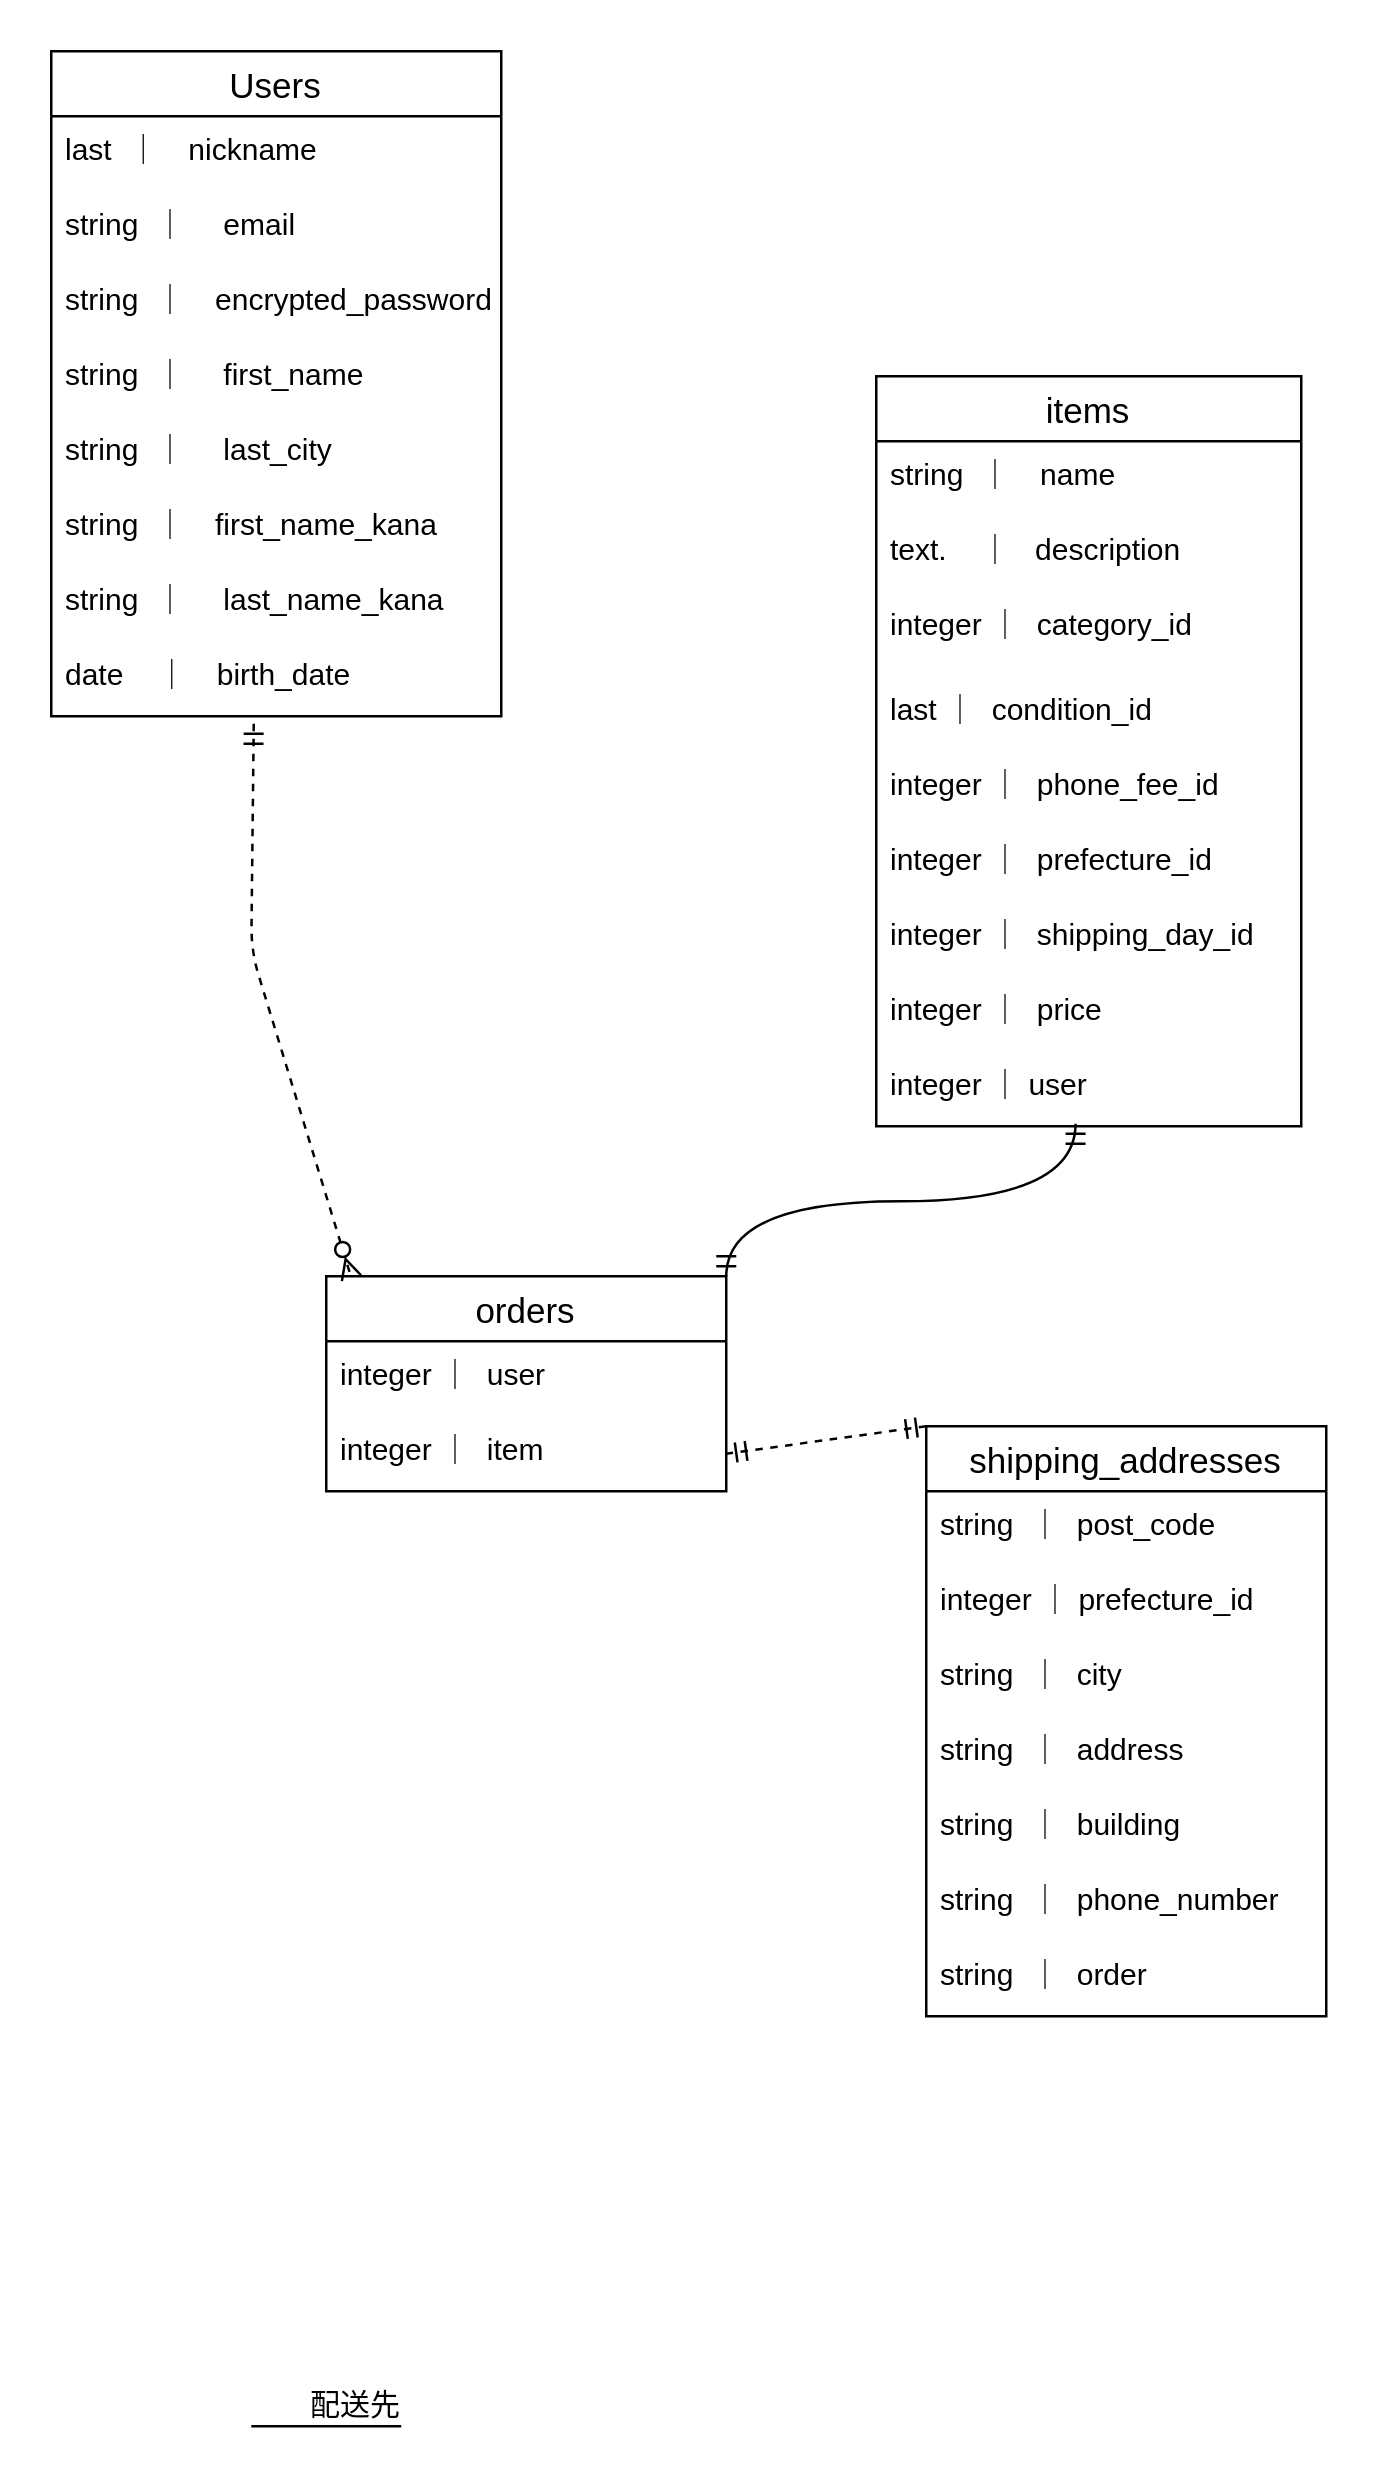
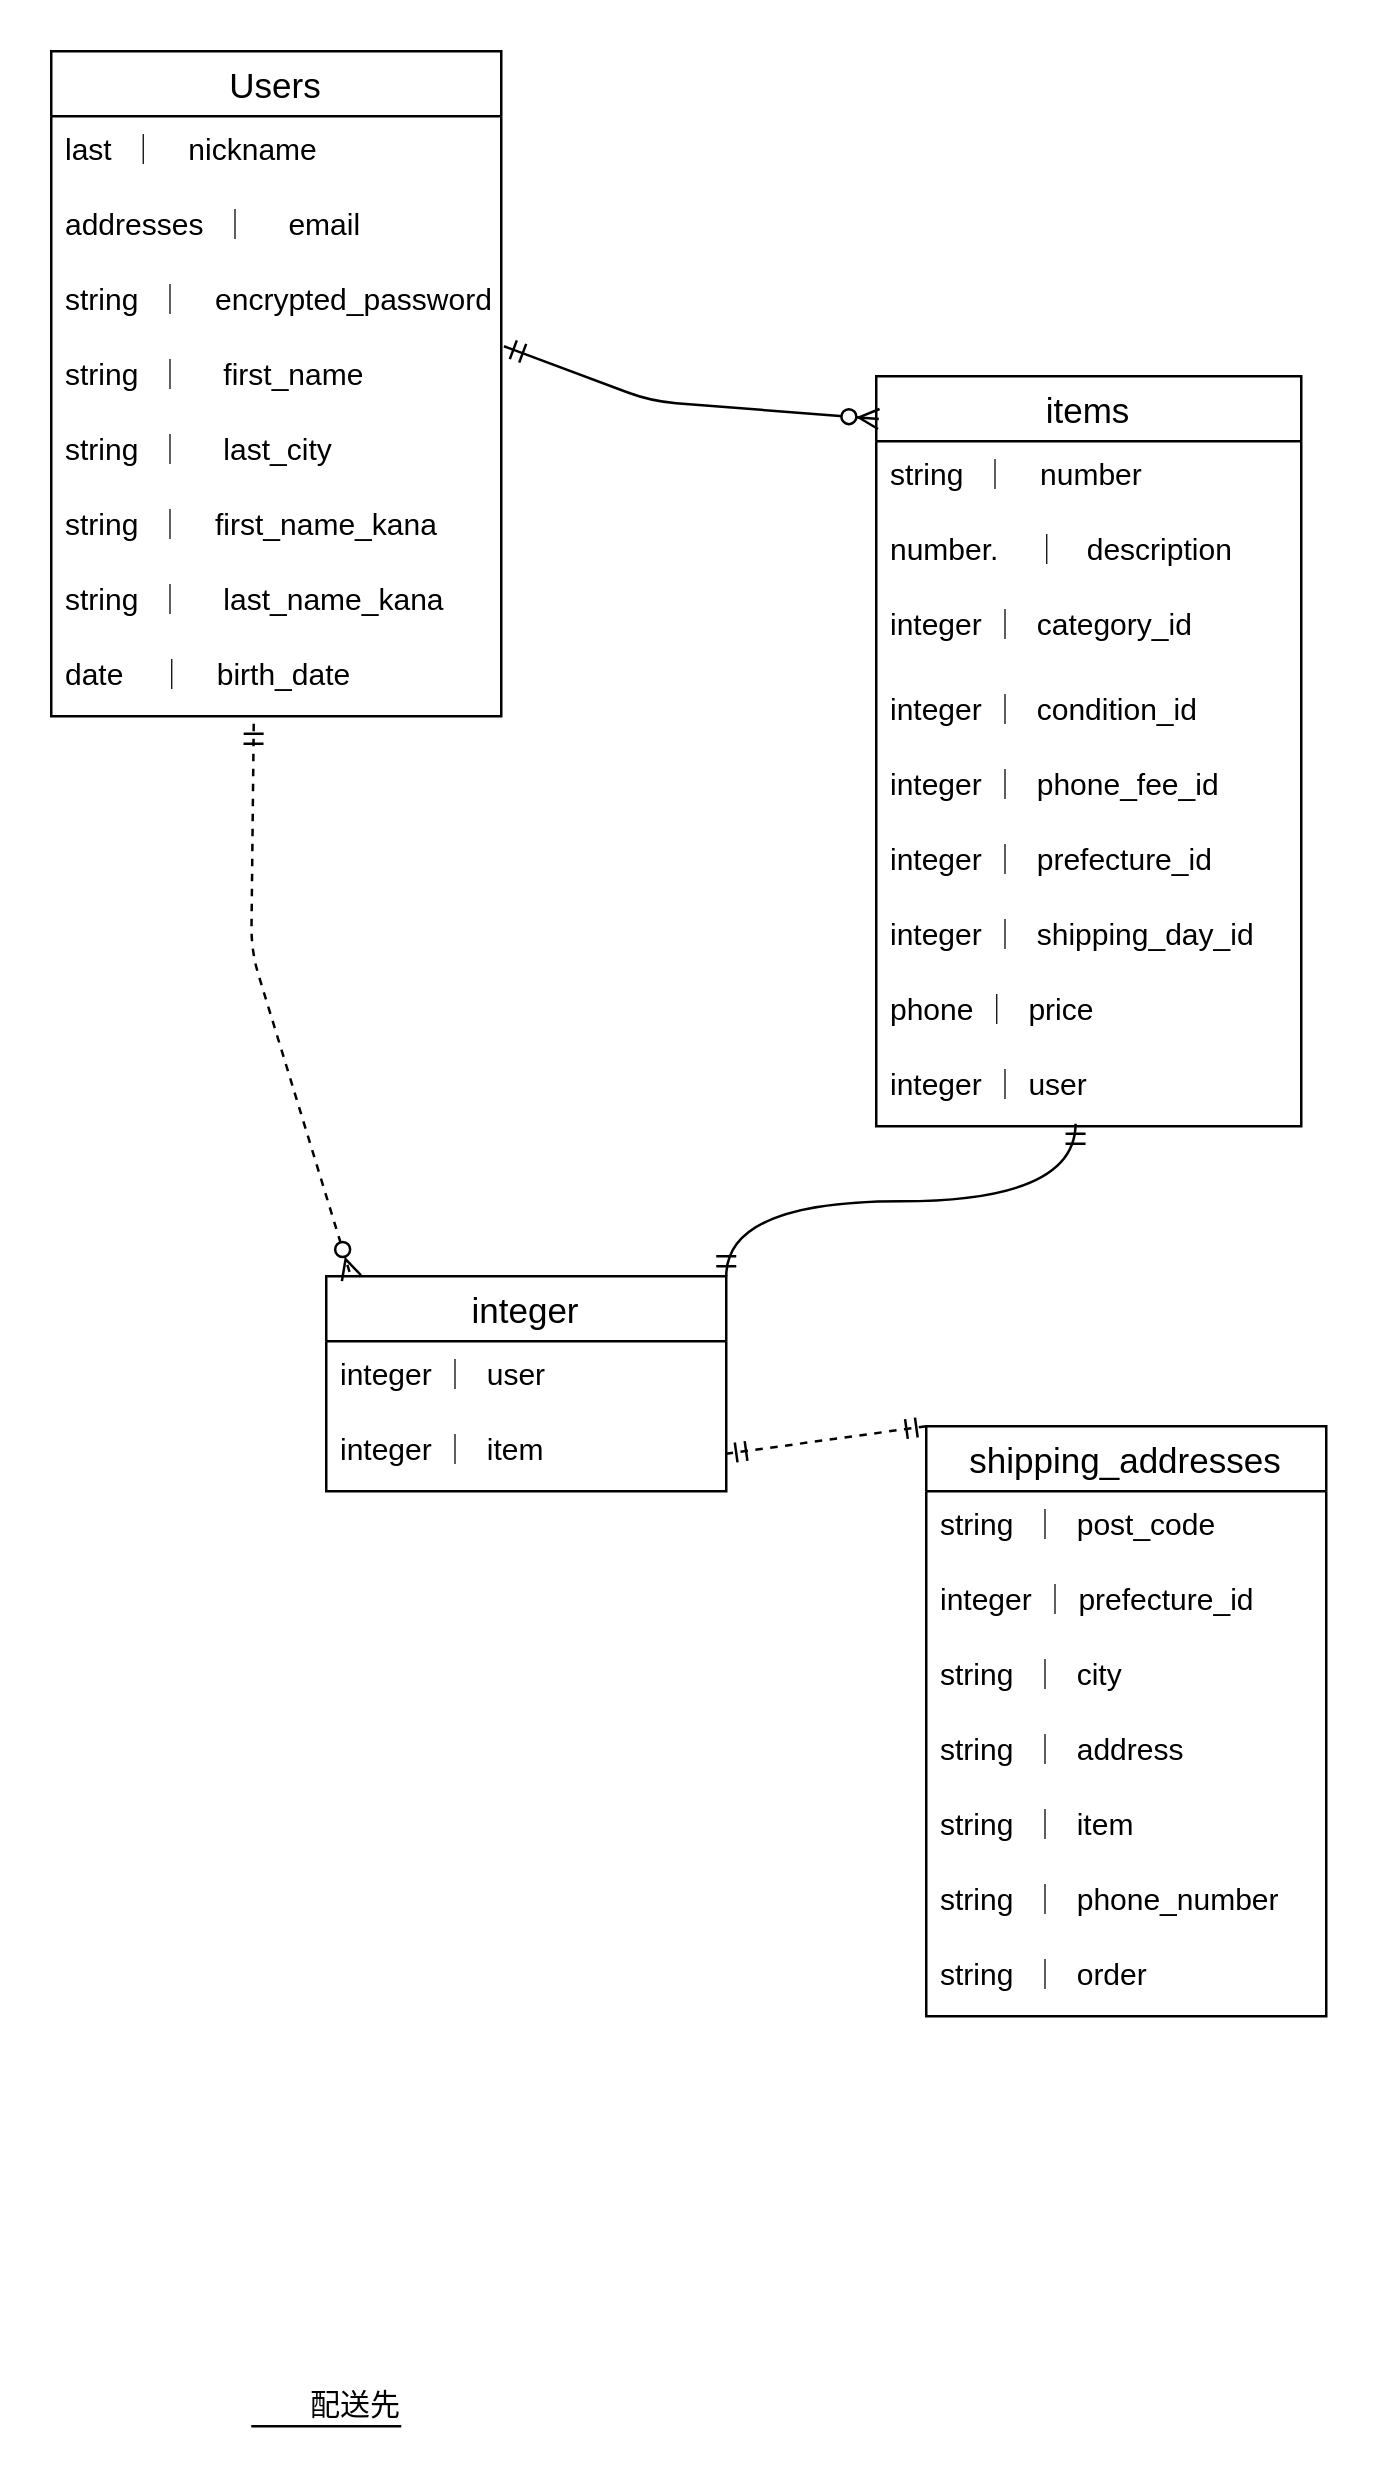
(193, 225) -> (222, 225)
none -> (674, 403)
(1013, 475) -> (1030, 475)
(1075, 550) -> (1092, 550)
(1045, 710) -> (1070, 710)
(1019, 1010) -> (1006, 1010)
(525, 1311) -> (525, 1311)
(1083, 1825) -> (1057, 1825)
